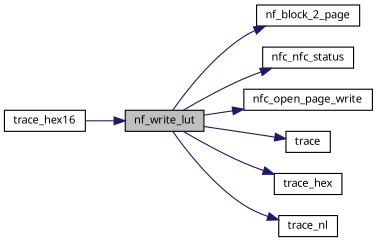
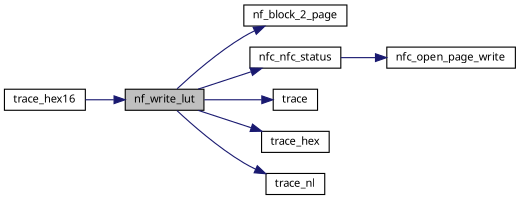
(218, 113) -> (358, 58)
